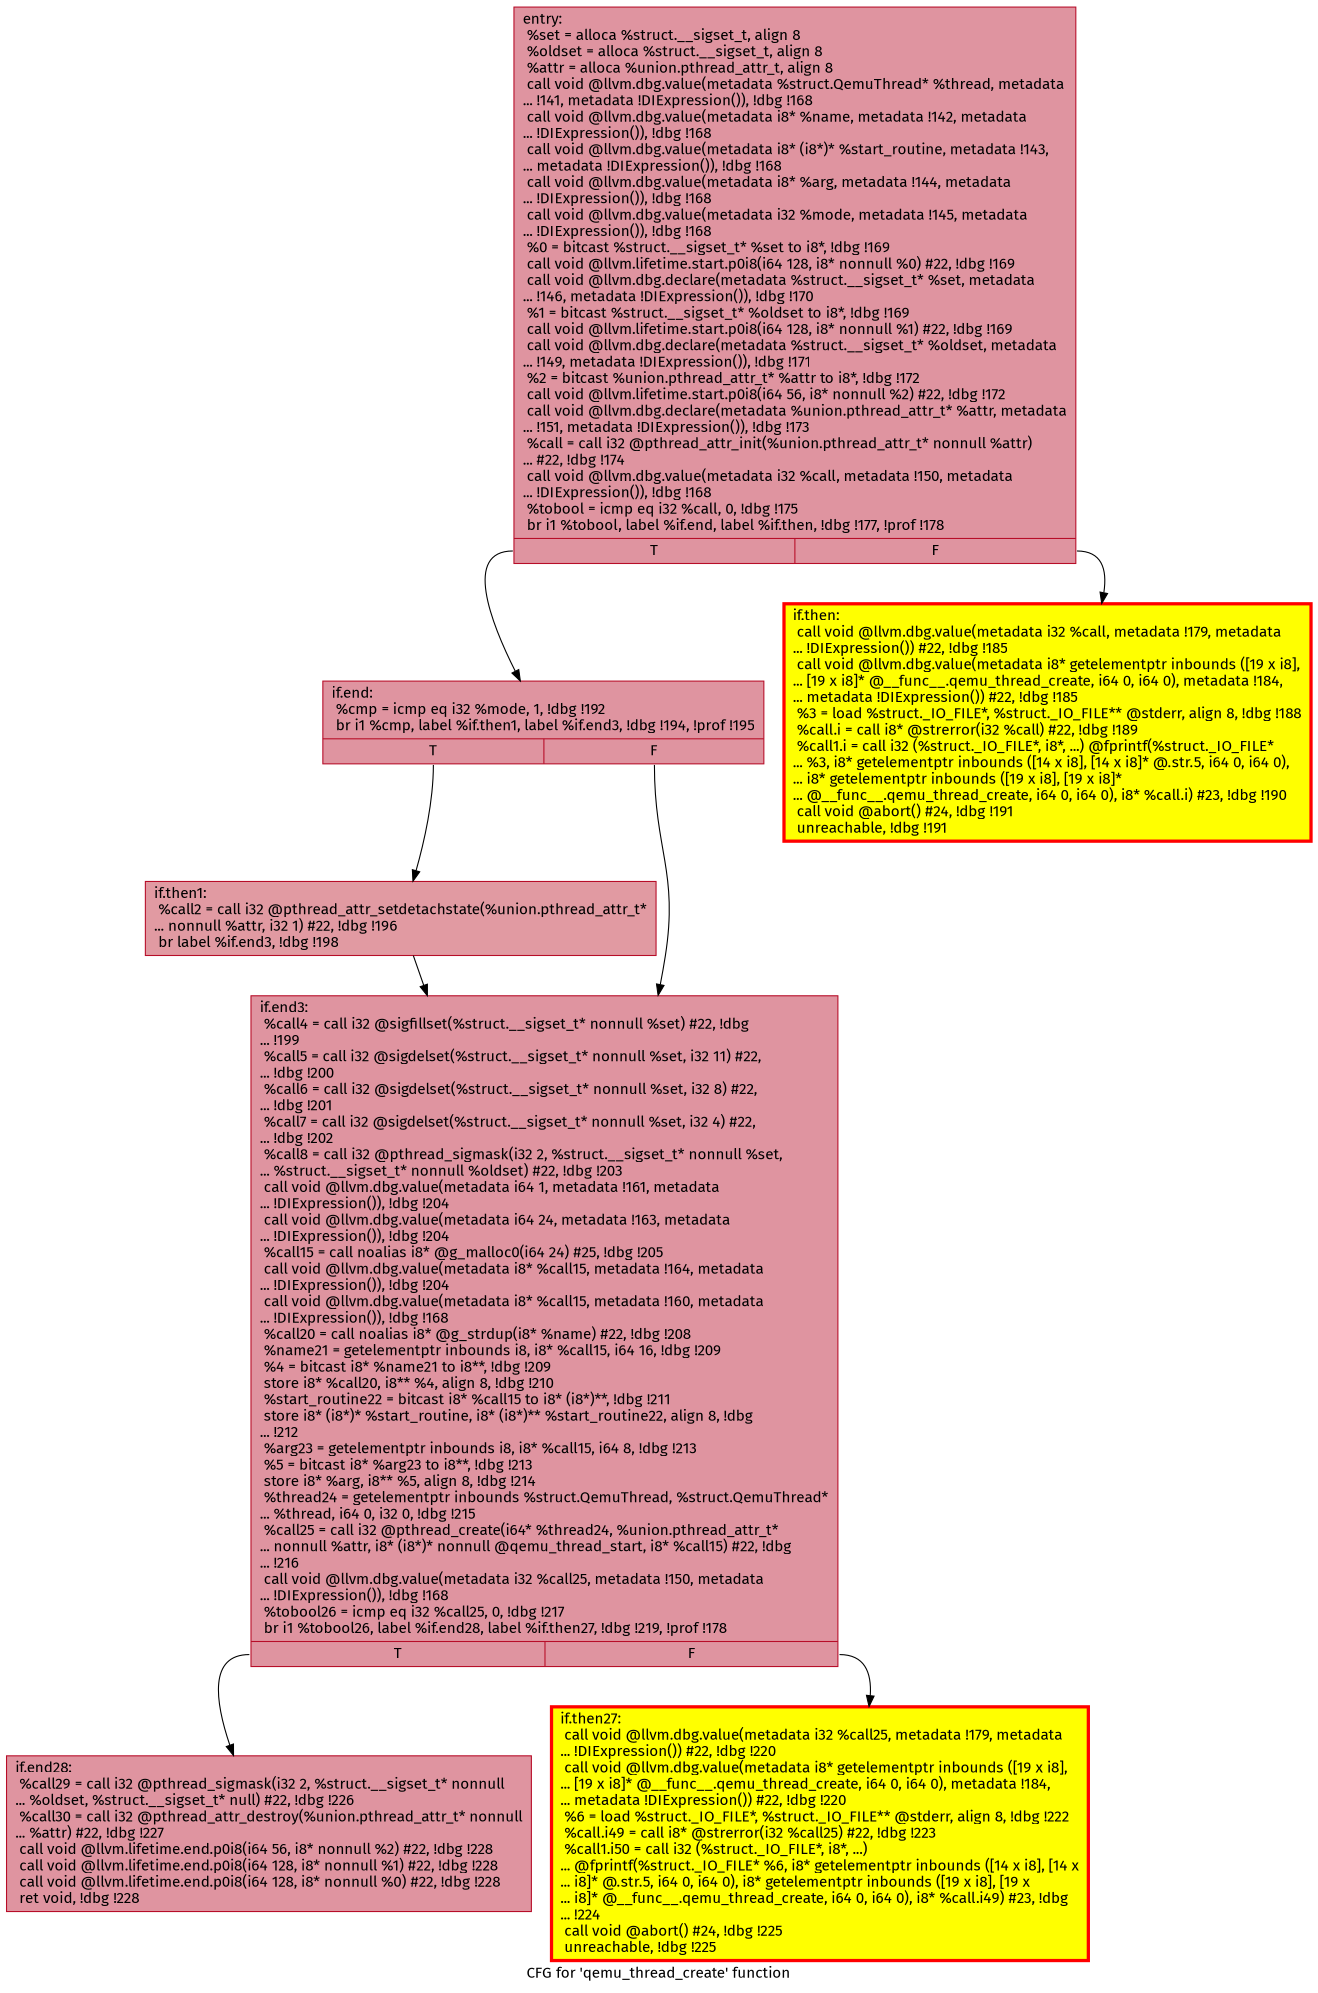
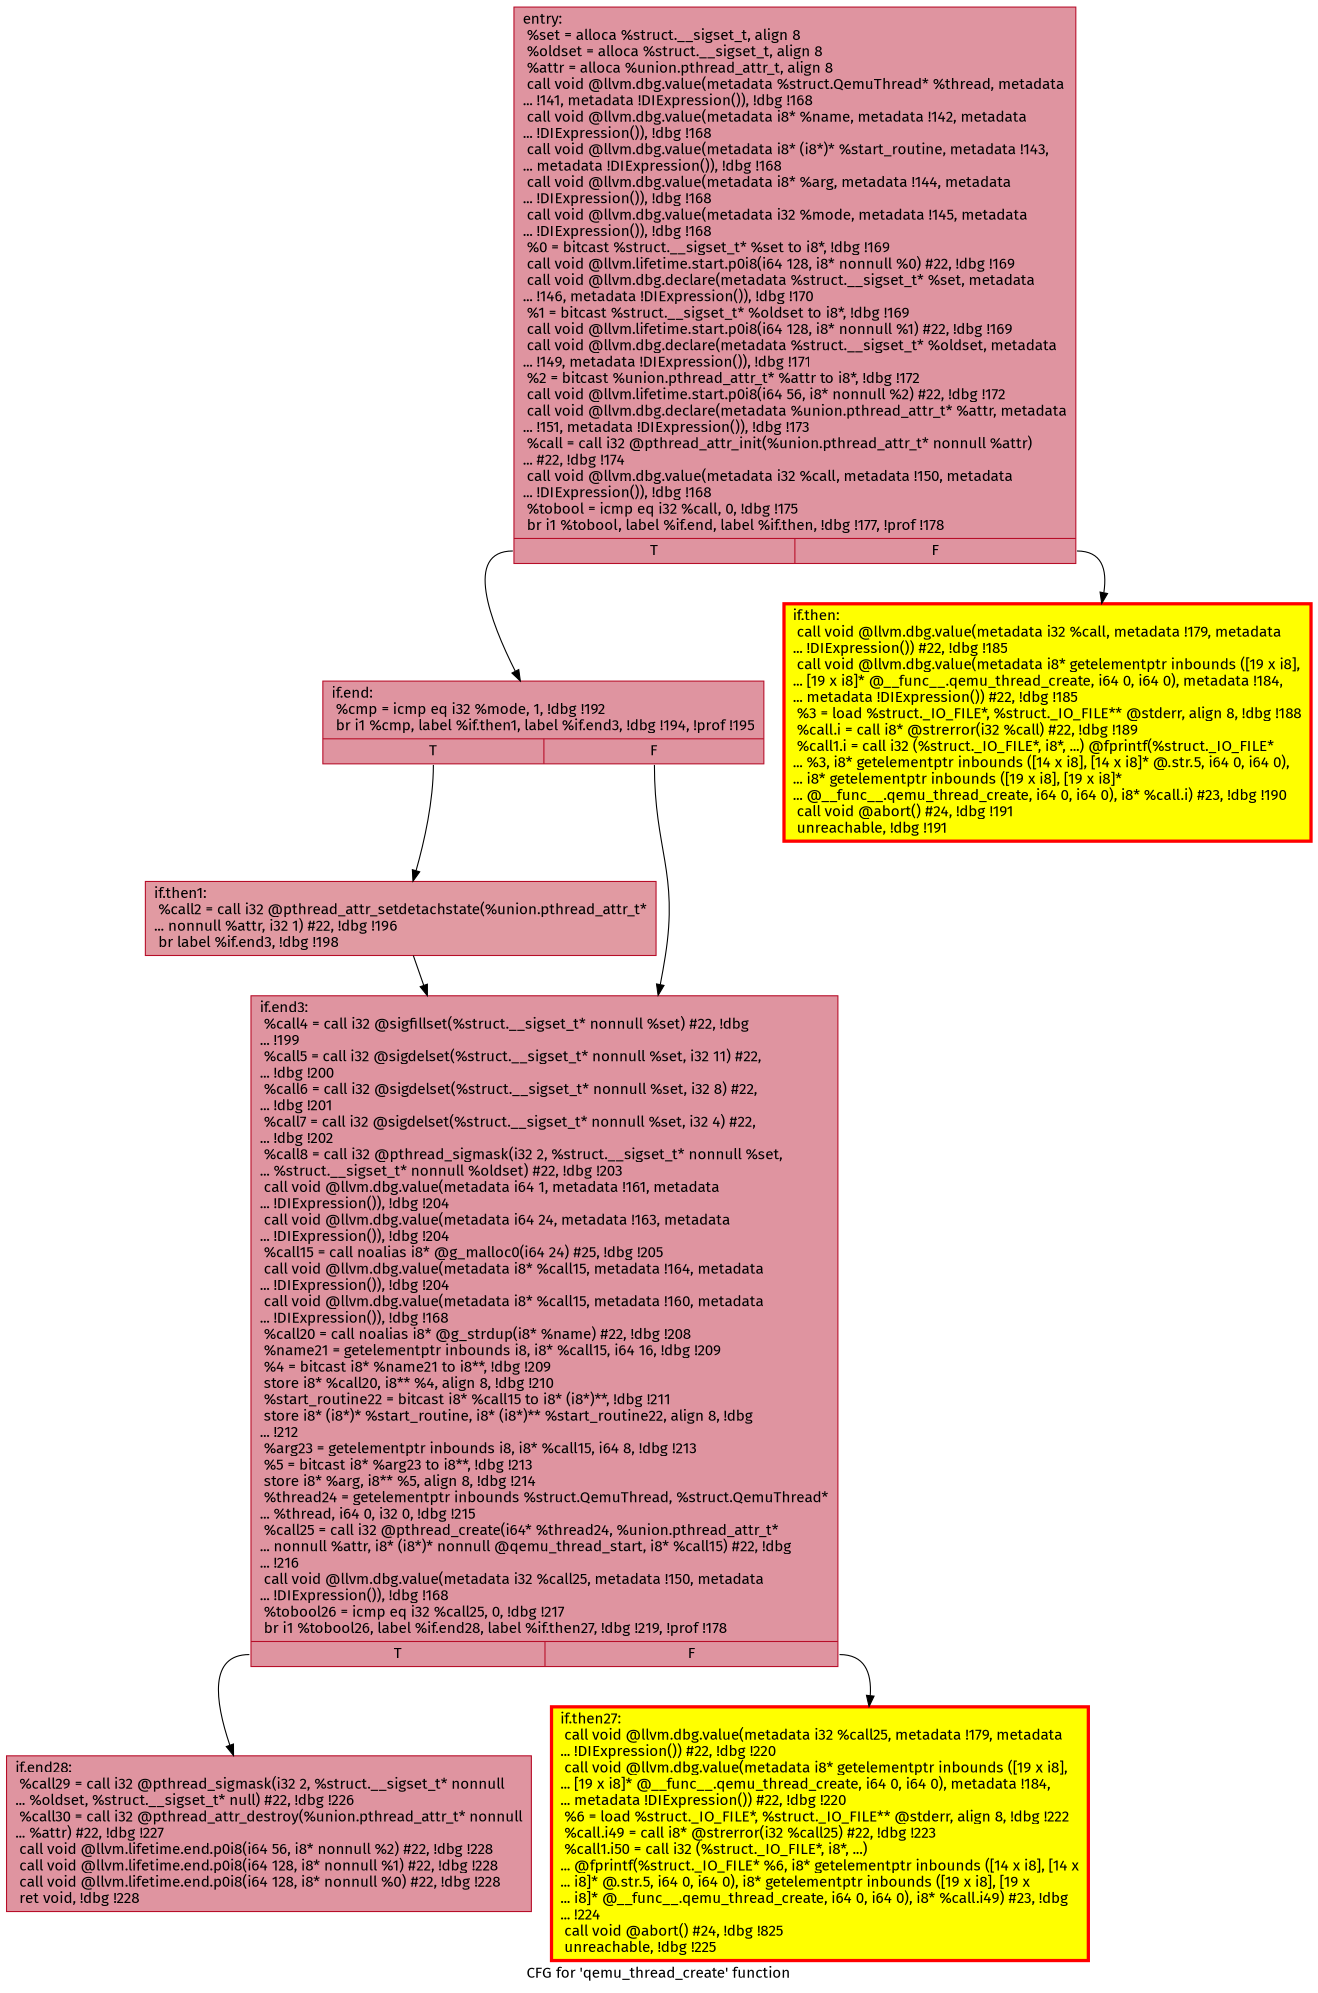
(672, 1931) -> (672, 1931)
